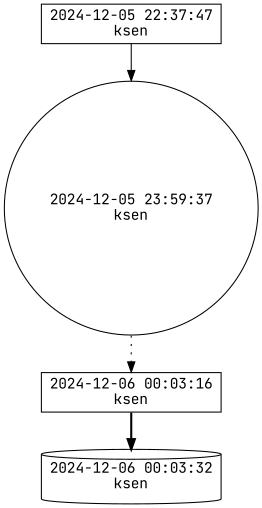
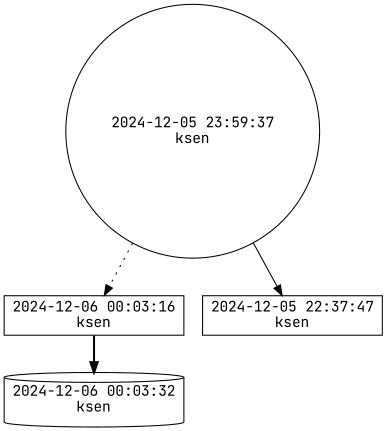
(131, 57) -> (265, 265)
